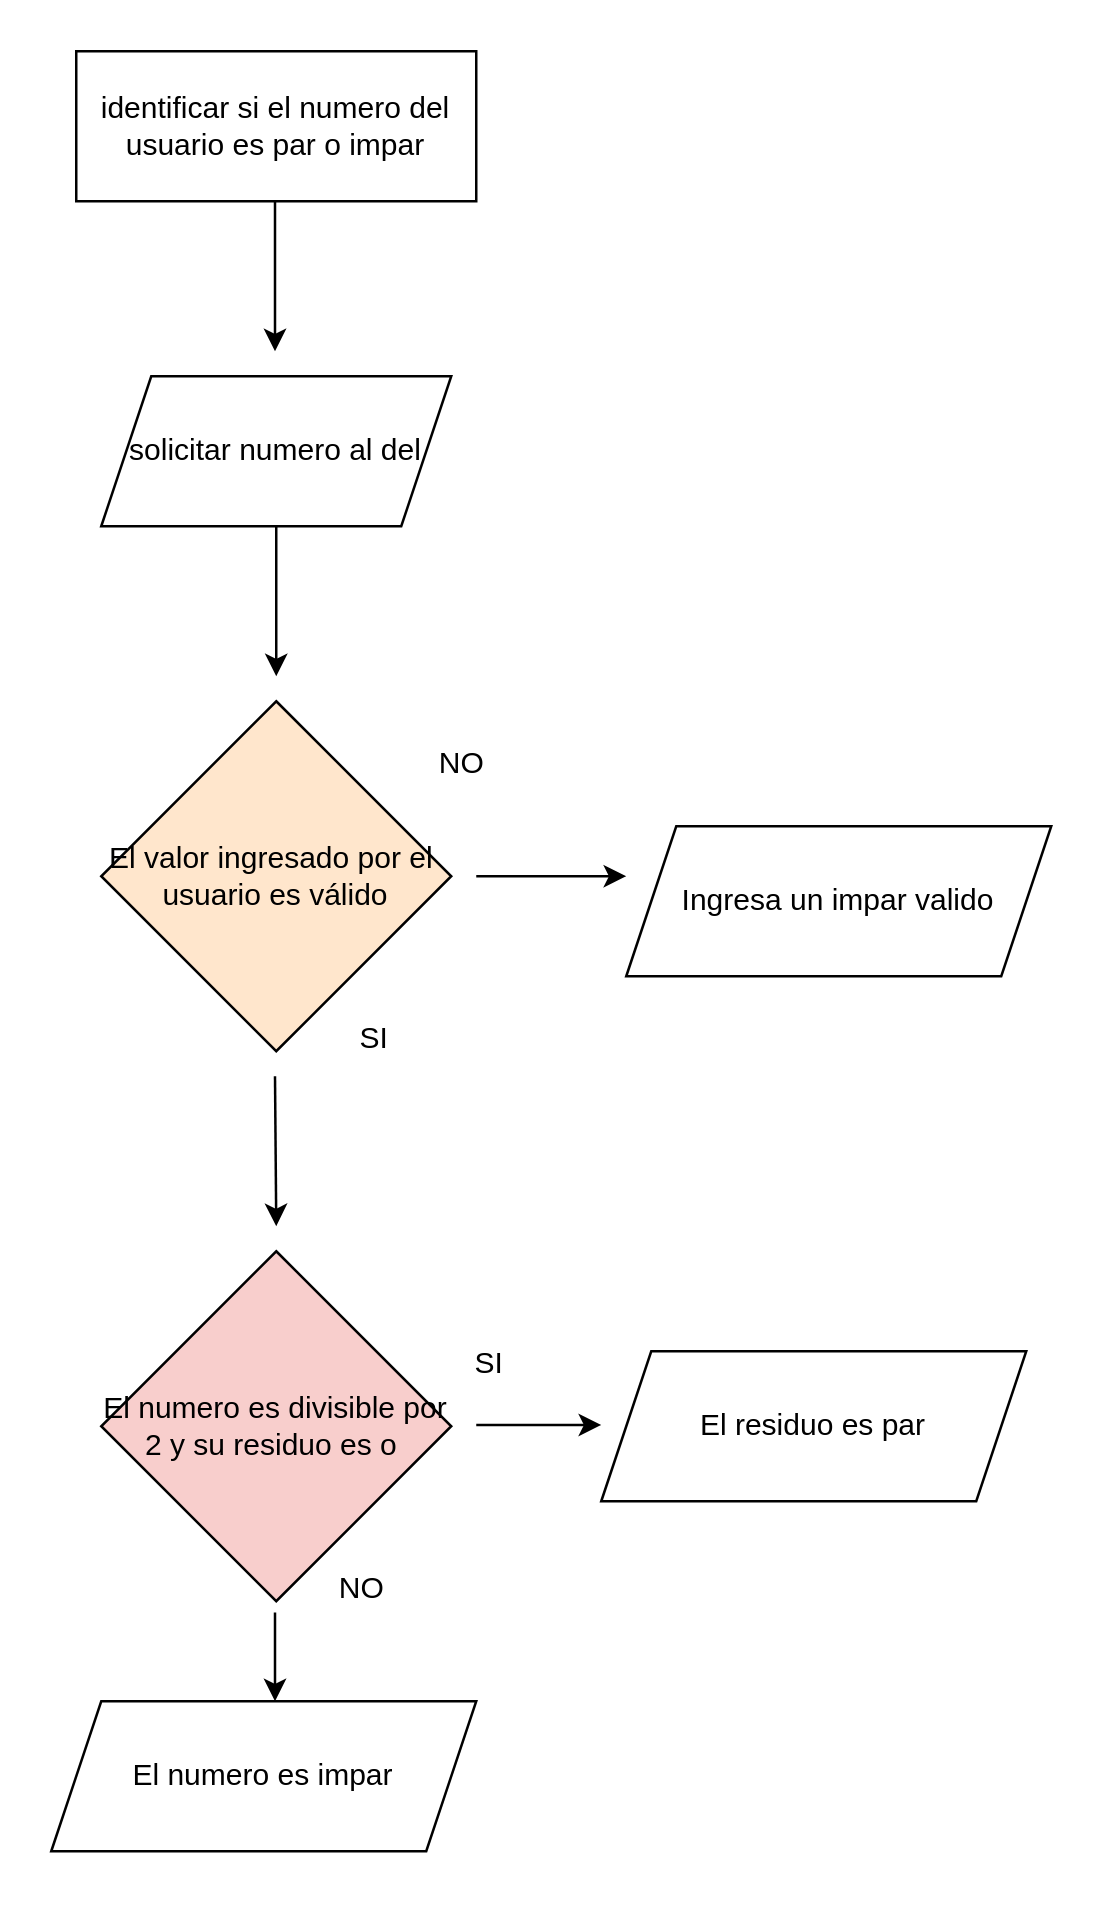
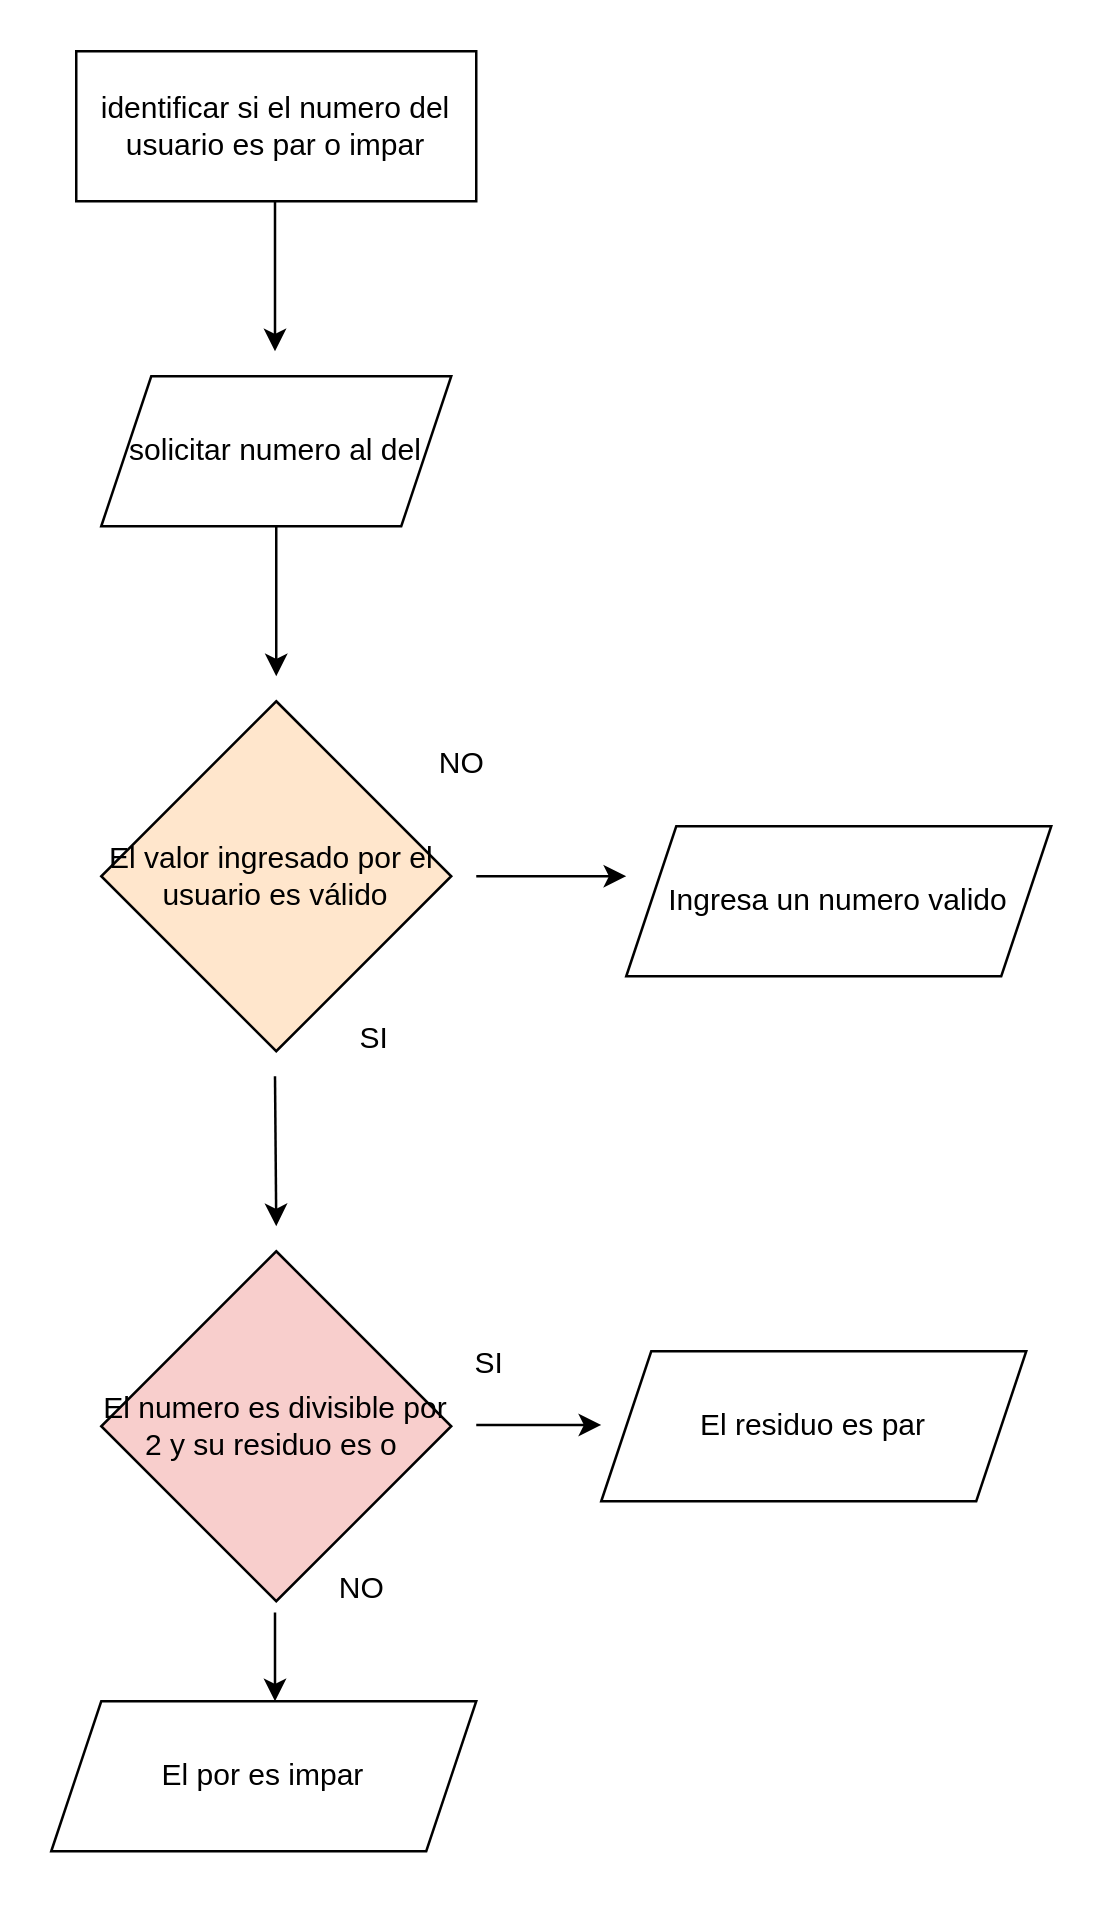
(839, 901) -> (839, 901)
(264, 1776) -> (264, 1776)
